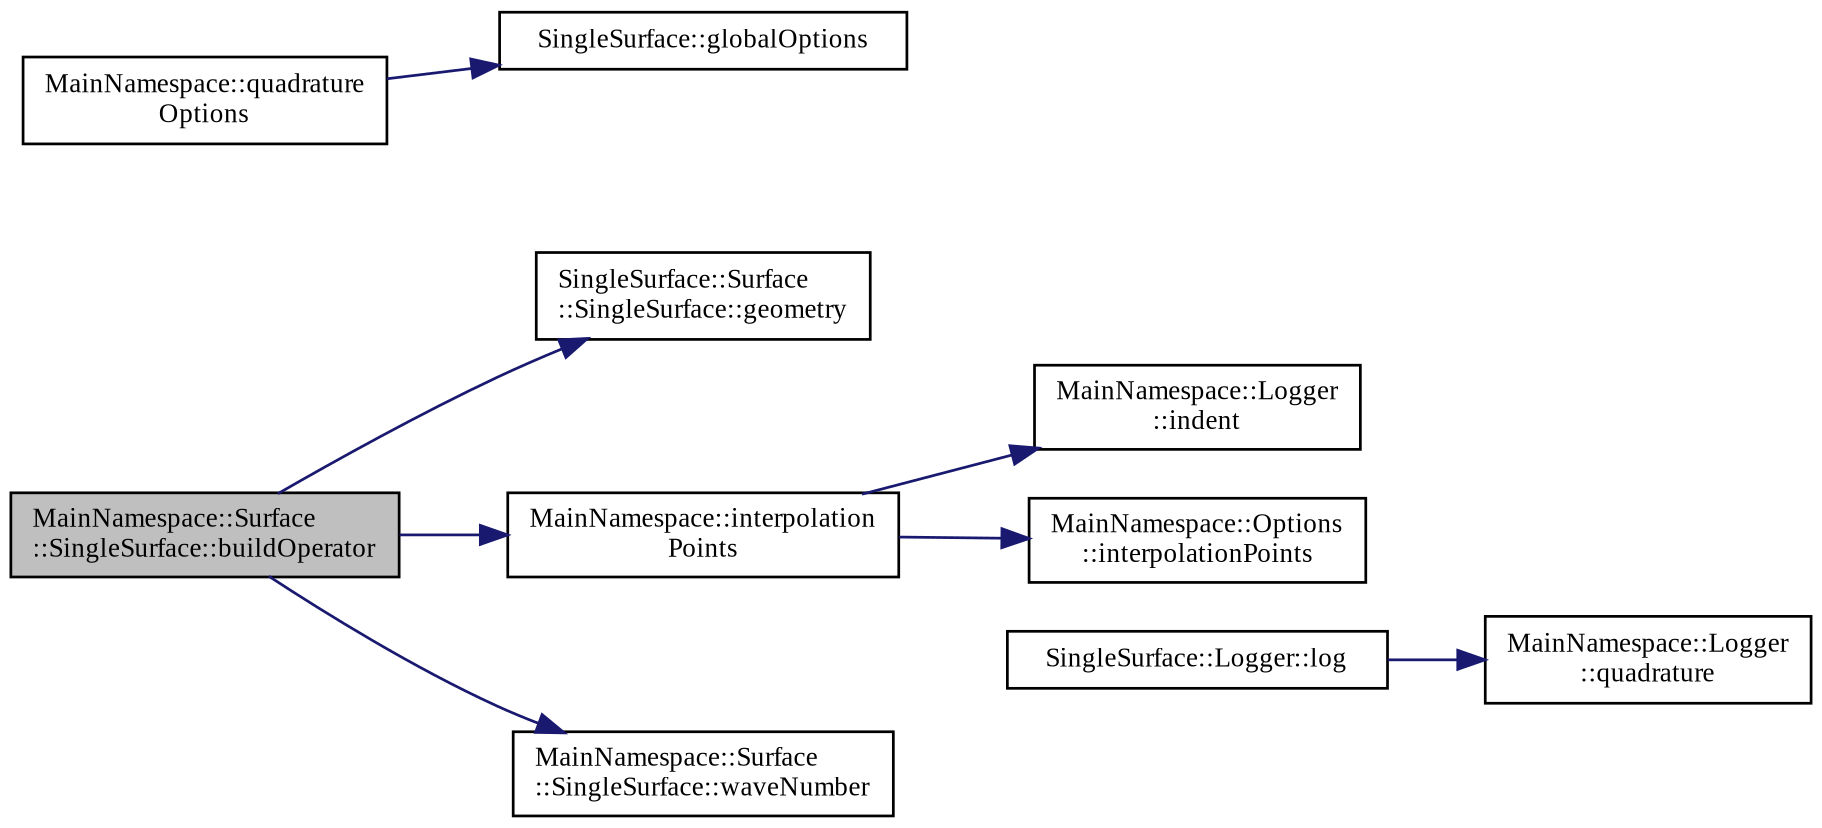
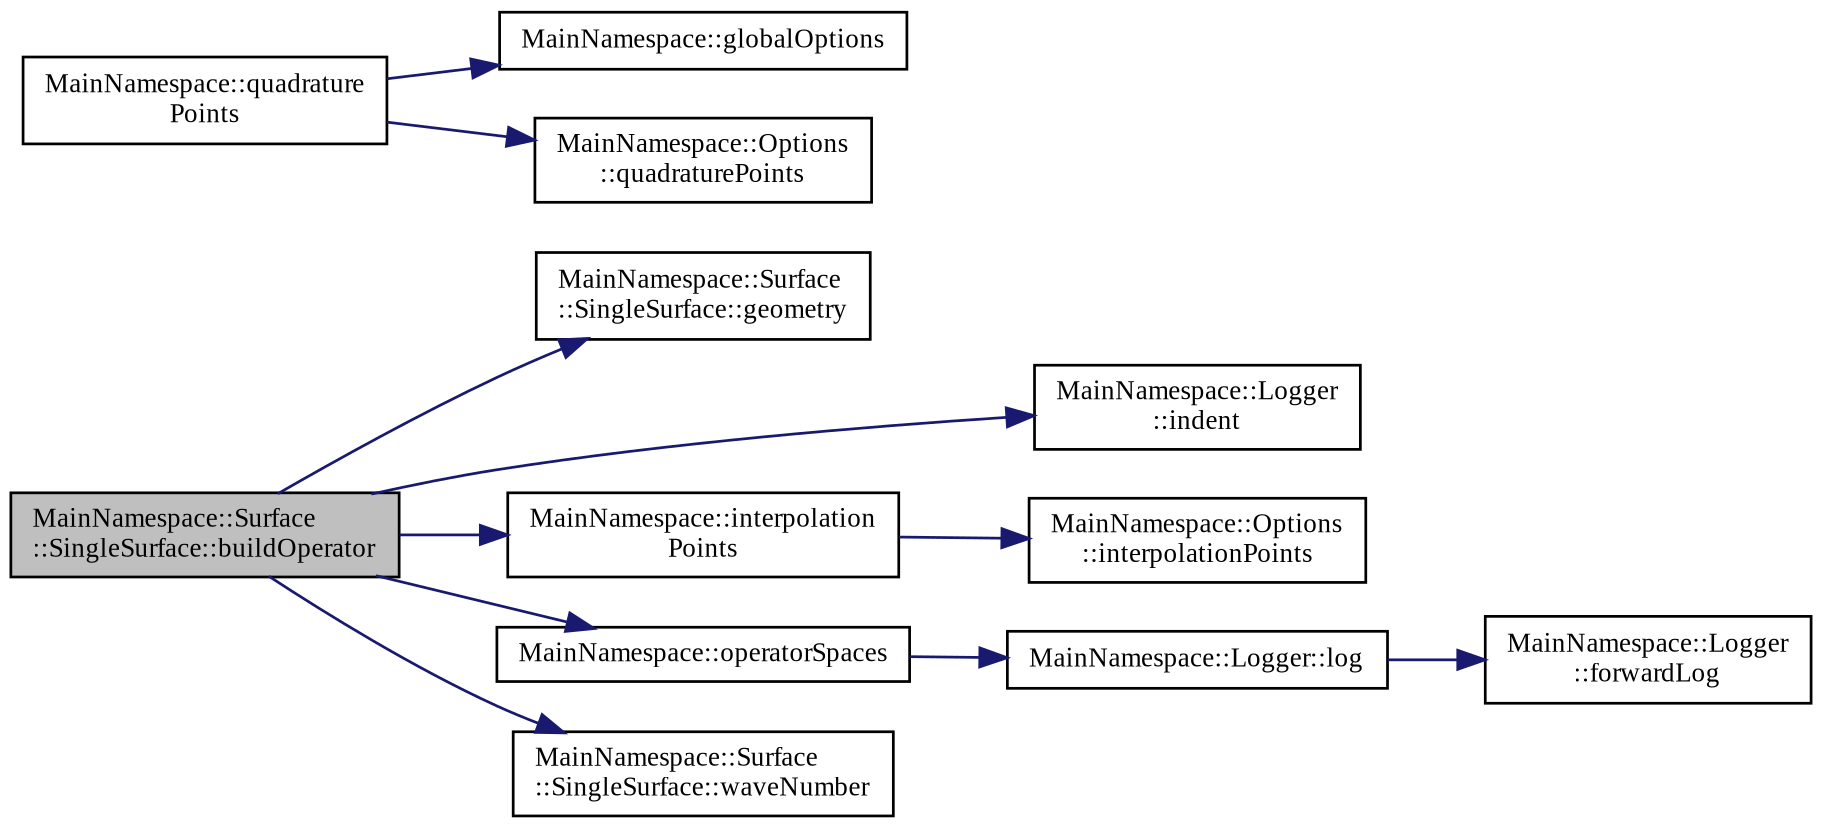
(703, 41) -> (703, 41)
(205, 100) -> (205, 100)
none -> (703, 160)
(703, 296) -> (703, 296)
(937, 475) -> (688, 445)
none -> (703, 654)
(1197, 660) -> (1197, 660)
(1648, 660) -> (1648, 660)
